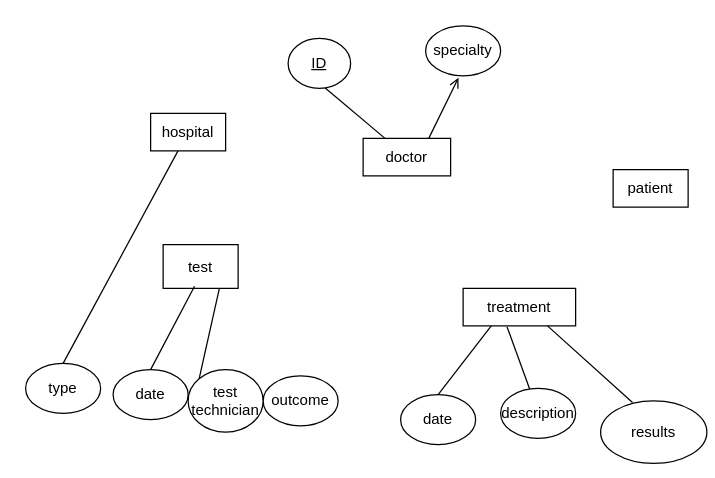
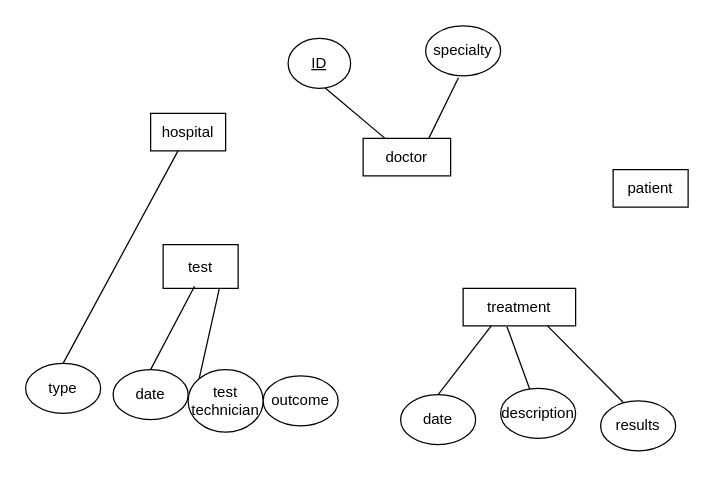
(456, 83) -> (457, 81)
(654, 432) -> (638, 426)
